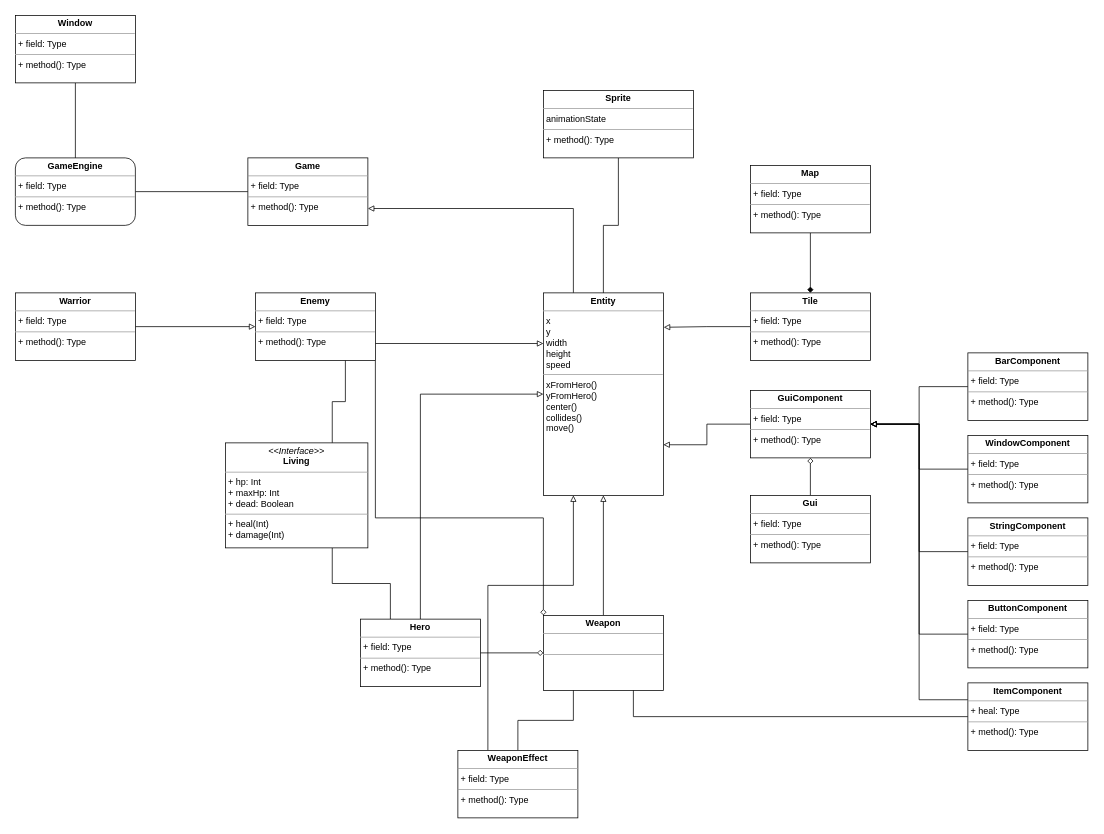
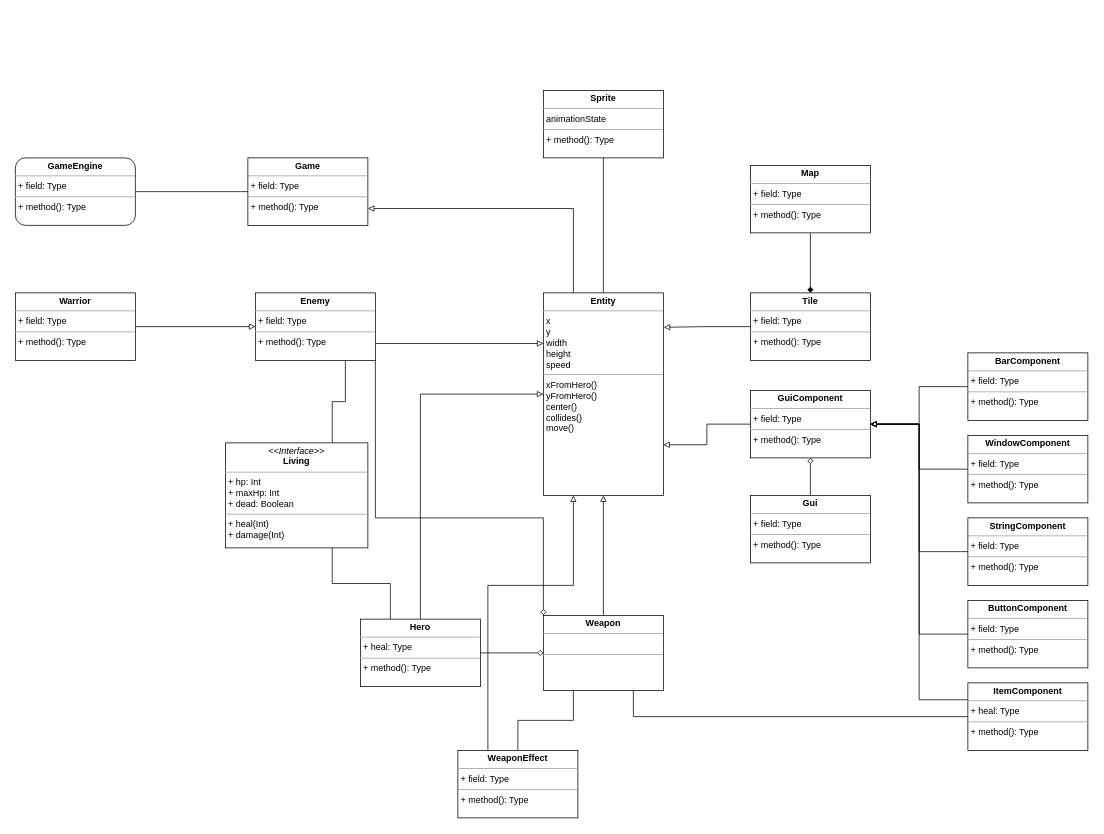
(75, 49) -> none
(75, 121) -> none
(618, 124) -> (603, 124)
(397, 635) -> (397, 635)
